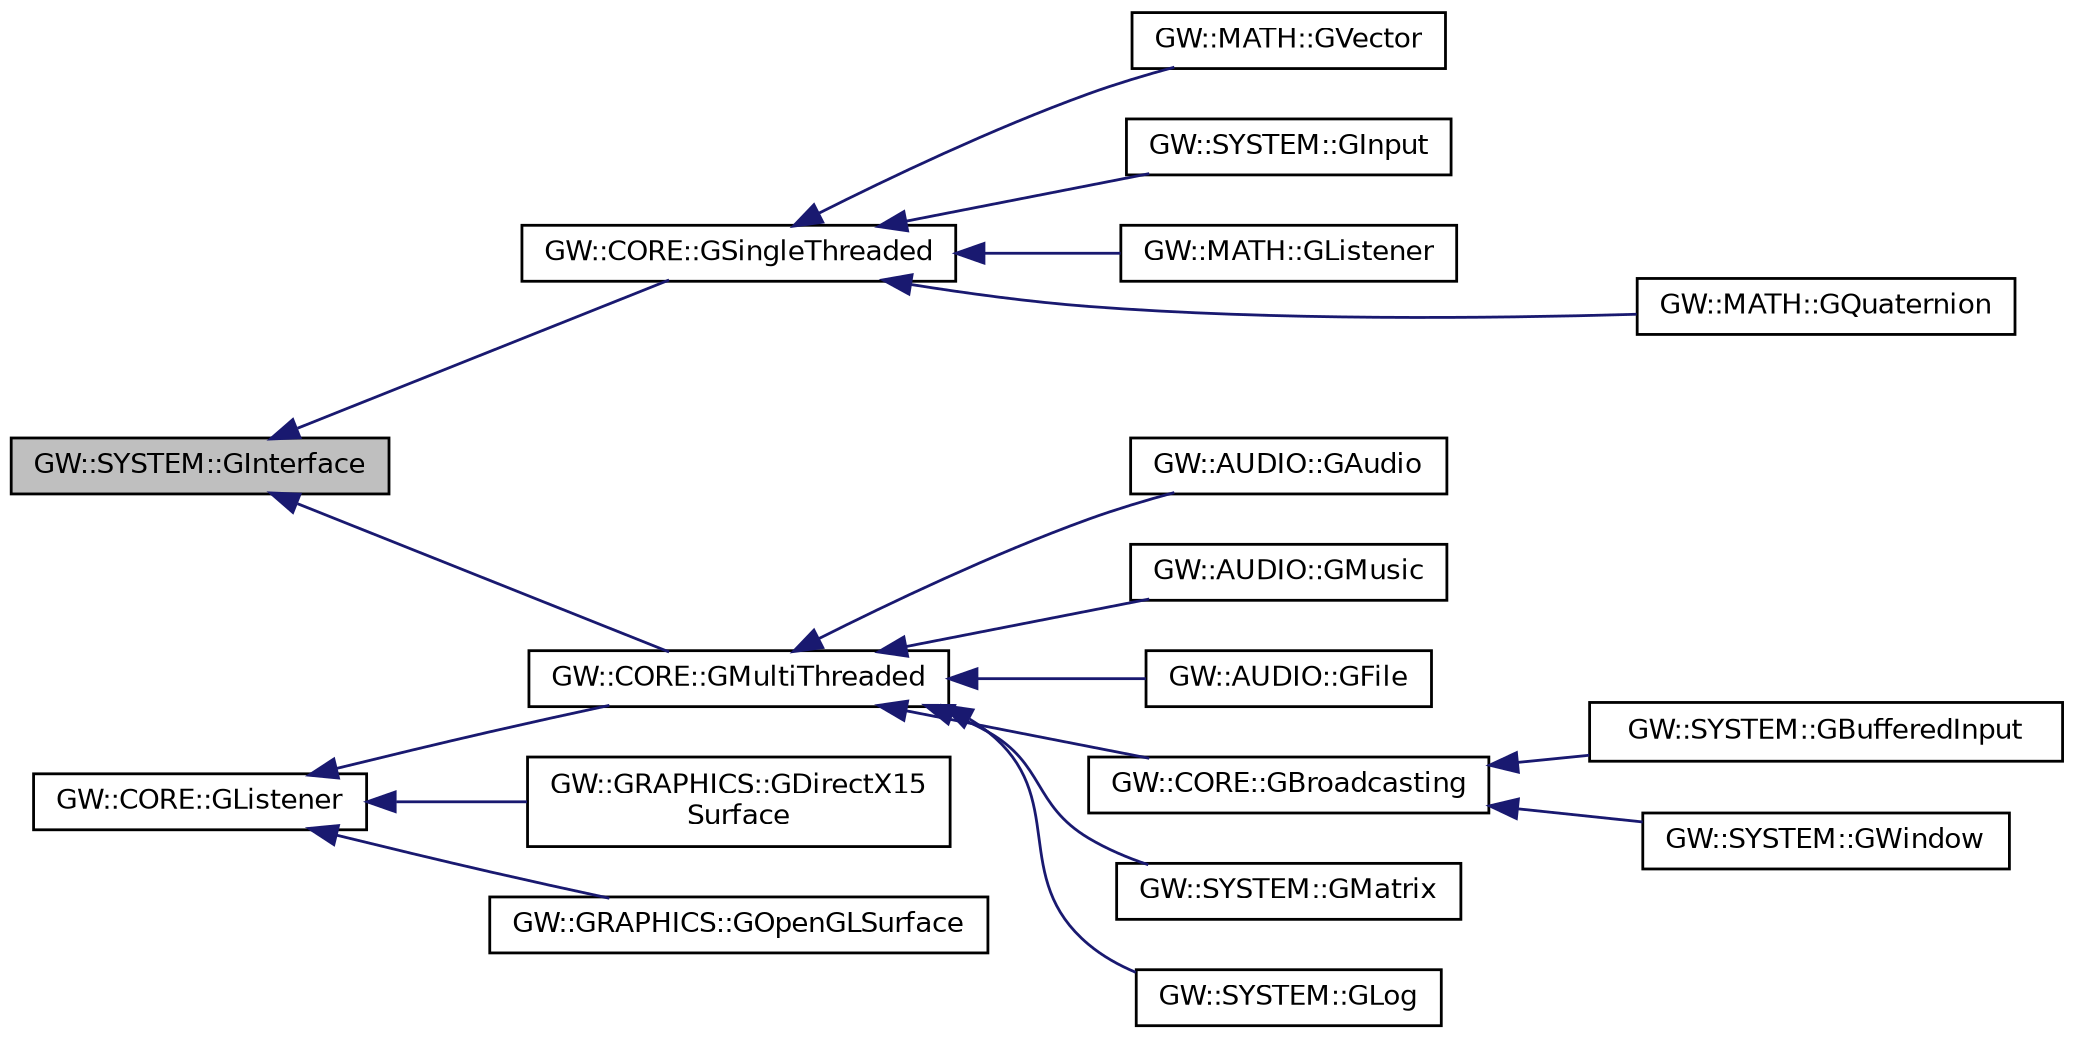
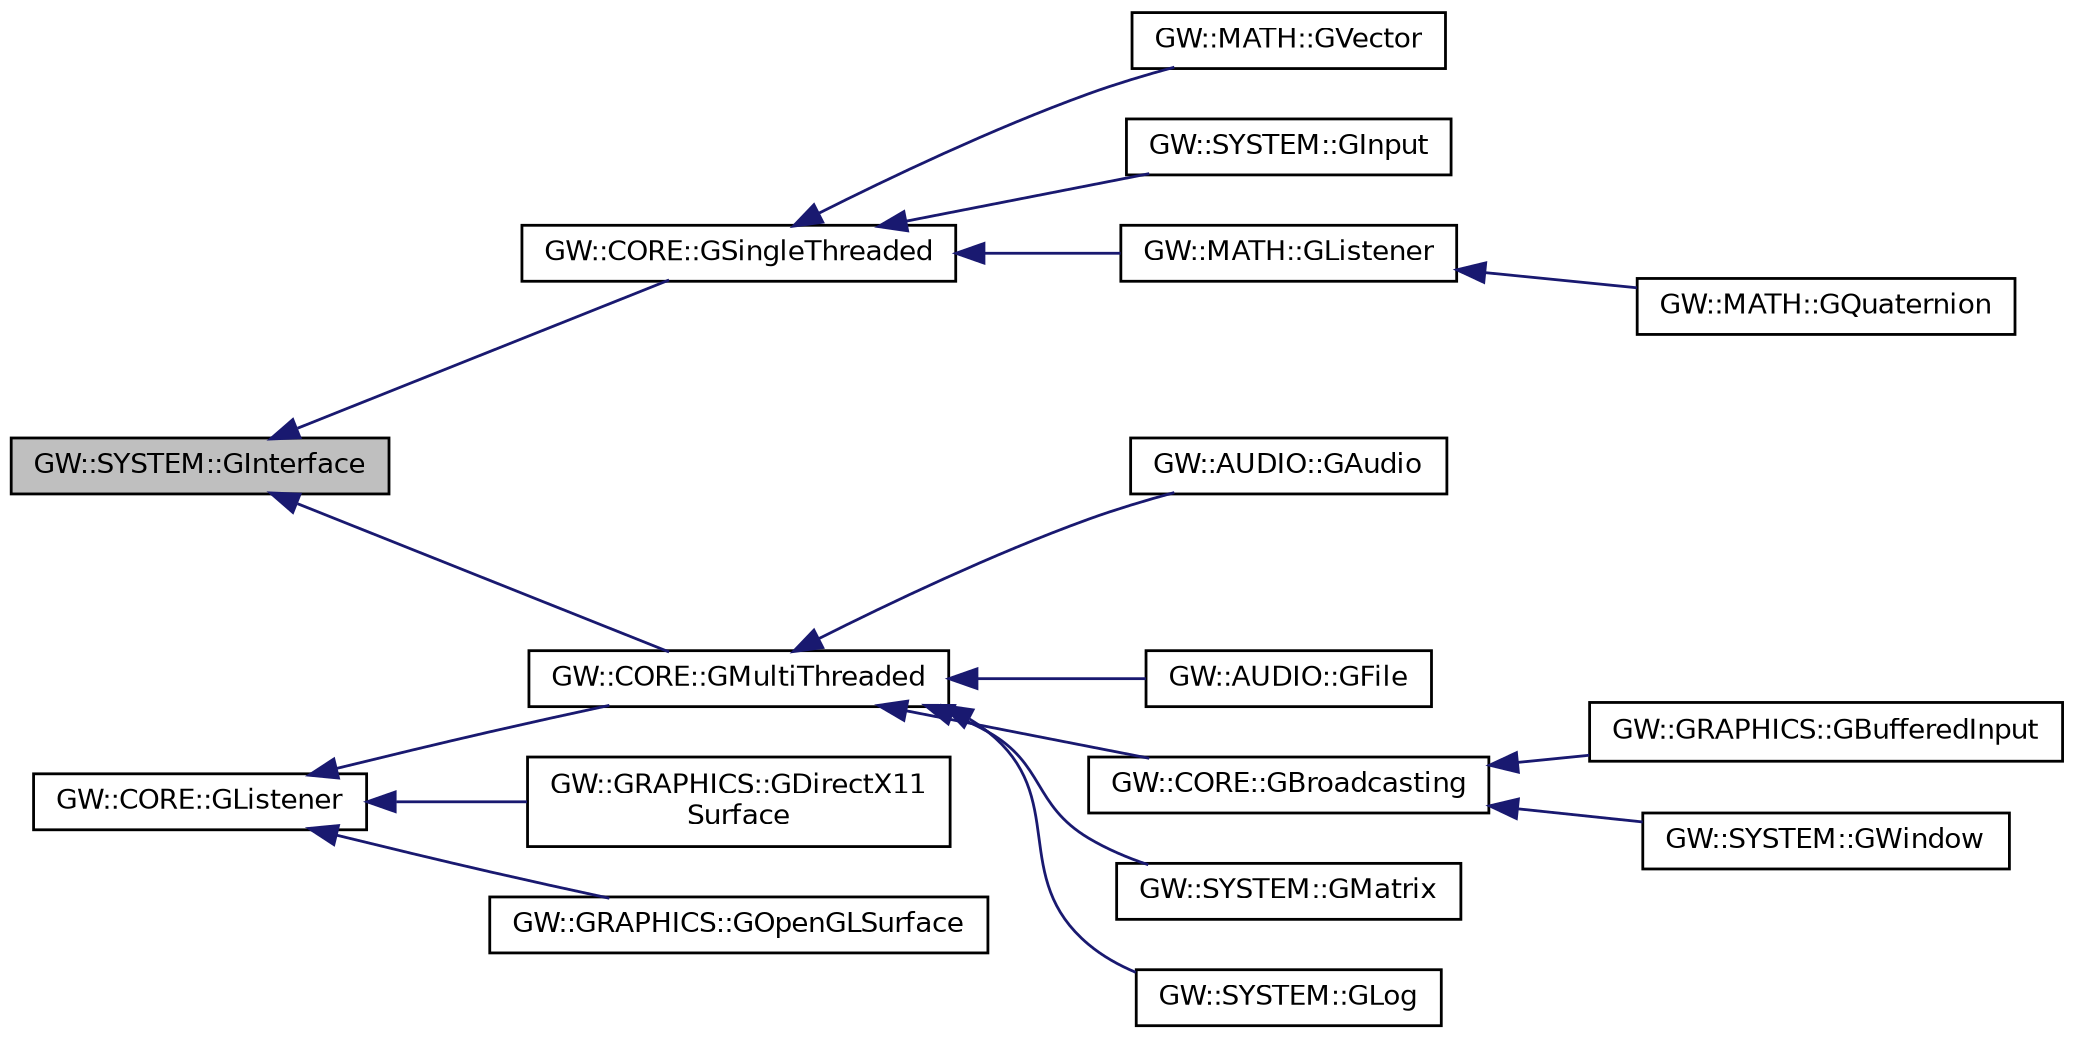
(1273, 315) -> (1561, 280)
(1289, 572) -> none
(1826, 732) -> (1826, 732)
(739, 802) -> (739, 802)
